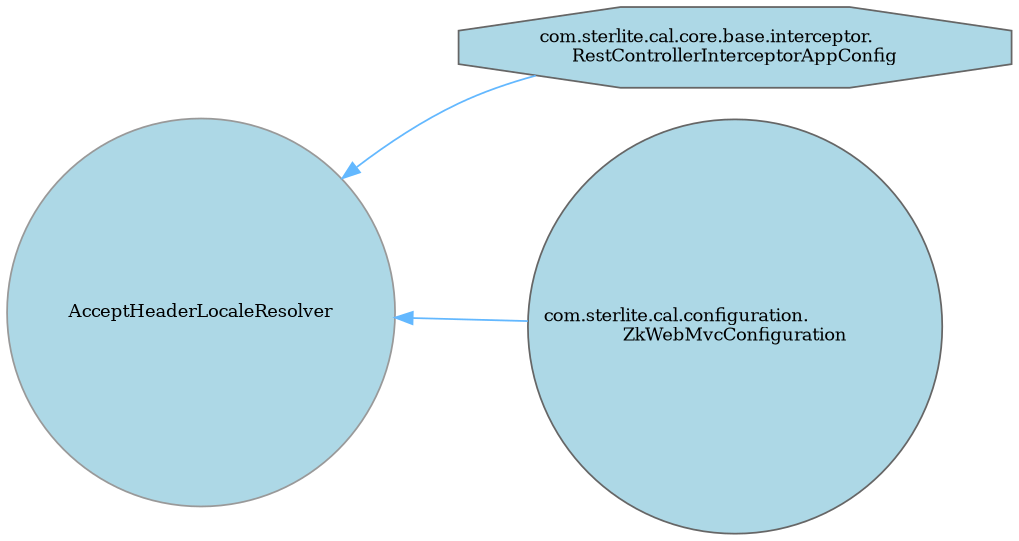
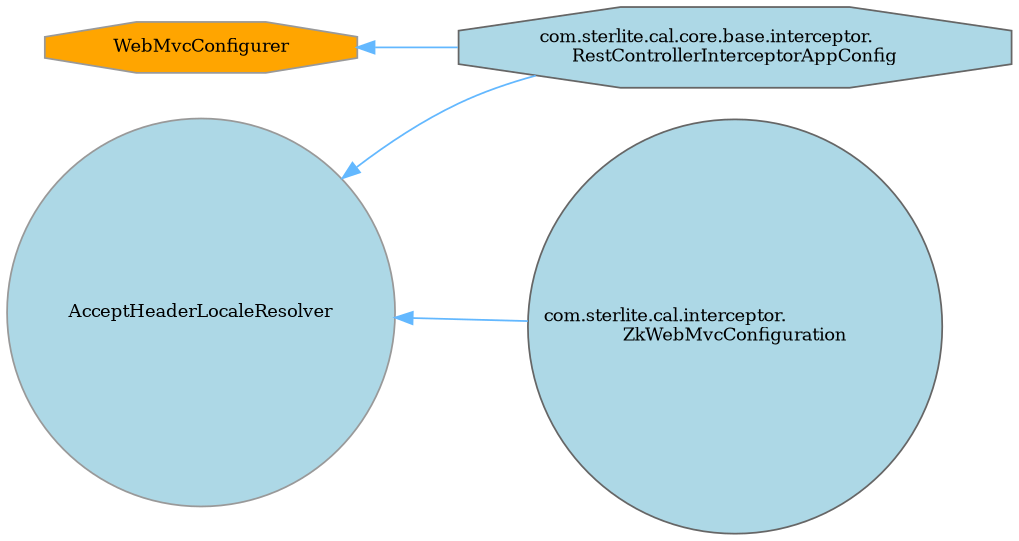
none -> (201, 47)
(735, 327) -> (735, 327)
